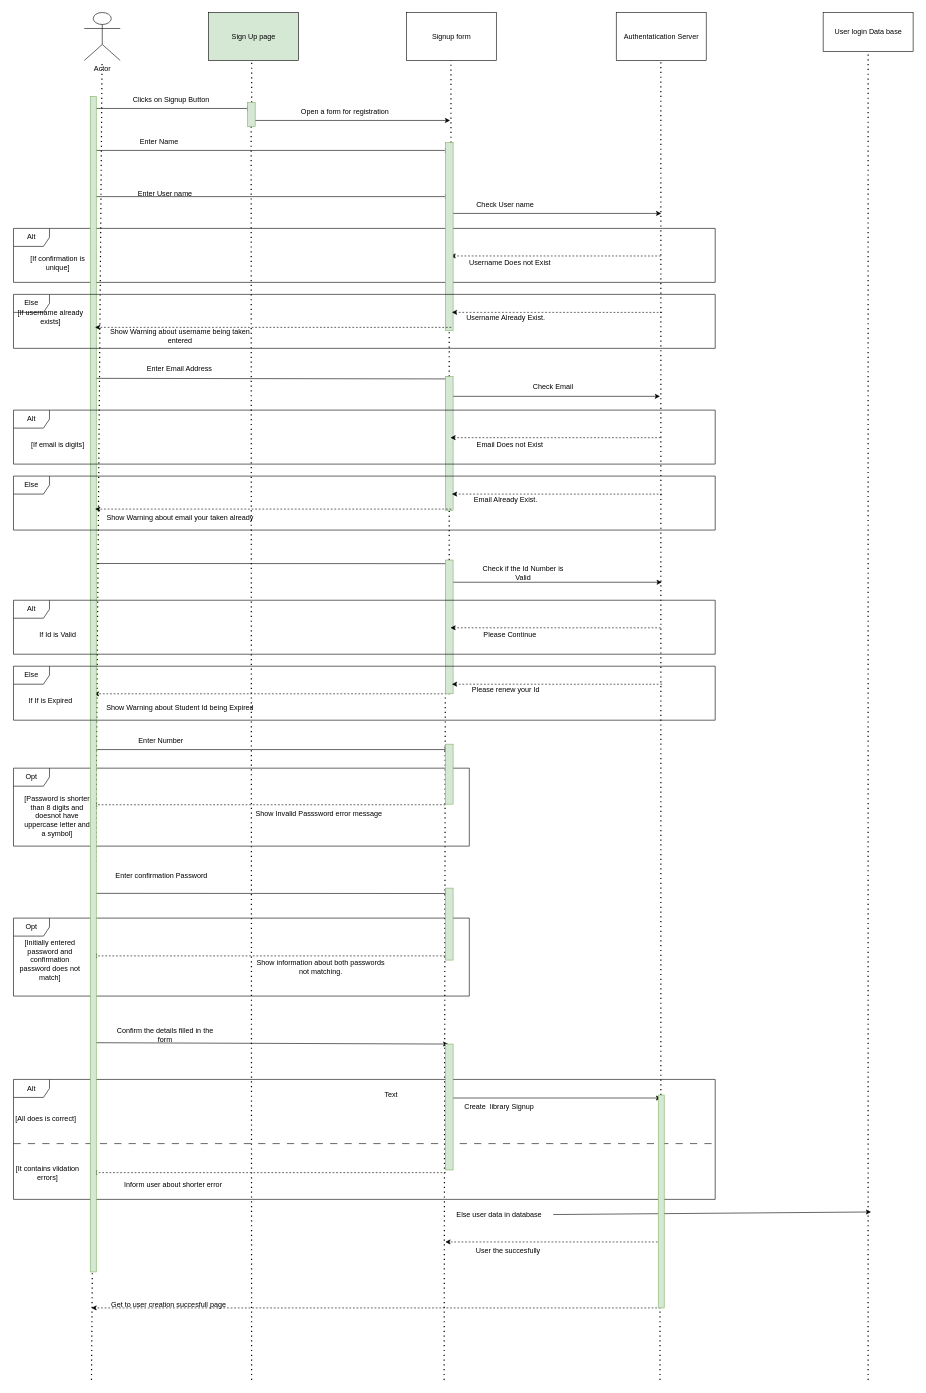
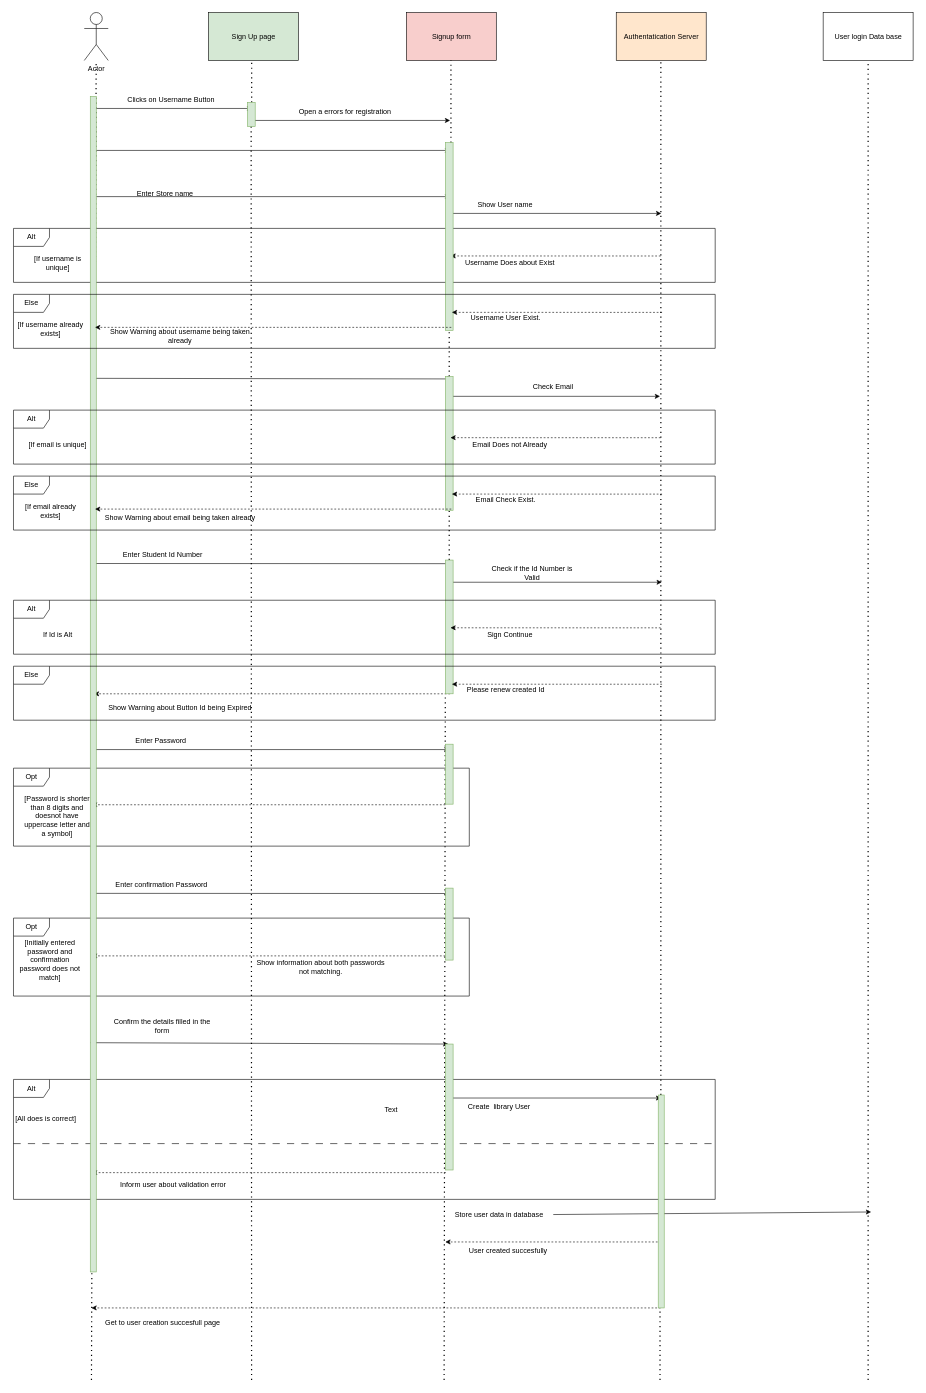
(869, 32) -> (869, 36)
(102, 36) -> (96, 36)
(452, 36) -> (452, 36)
(662, 36) -> (662, 36)
(171, 99) -> (171, 99)
(345, 111) -> (345, 111)
(159, 141) -> none
(165, 194) -> (165, 194)
(506, 204) -> (506, 204)
(58, 263) -> (58, 263)
(510, 263) -> (510, 263)
(51, 317) -> (51, 329)
(506, 318) -> (506, 318)
(180, 336) -> (180, 336)
(180, 369) -> none
(58, 445) -> (58, 445)
(510, 445) -> (510, 445)
(506, 500) -> (506, 500)
none -> (51, 511)
(180, 518) -> (180, 518)
none -> (163, 555)
(524, 573) -> (533, 573)
(58, 635) -> (58, 635)
(510, 635) -> (510, 635)
(506, 690) -> (506, 690)
(51, 701) -> none
(180, 708) -> (180, 708)
(161, 741) -> (161, 741)
(319, 814) -> none
(162, 876) -> (162, 885)
(165, 1035) -> (162, 1026)
(392, 1095) -> (392, 1110)
(500, 1107) -> (500, 1107)
(48, 1173) -> none
(173, 1185) -> (173, 1185)
(500, 1215) -> (500, 1215)
(509, 1251) -> (509, 1251)
(169, 1305) -> (163, 1323)
